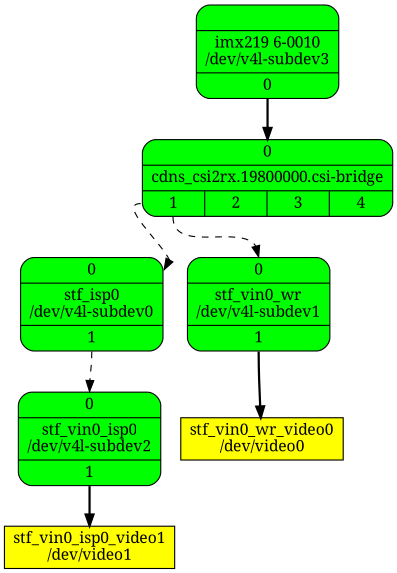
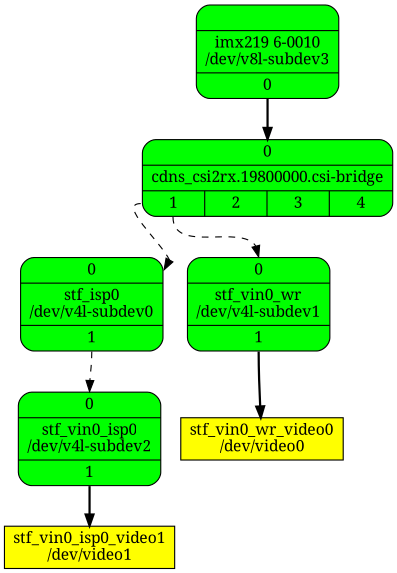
(268, 60) -> (268, 60)
